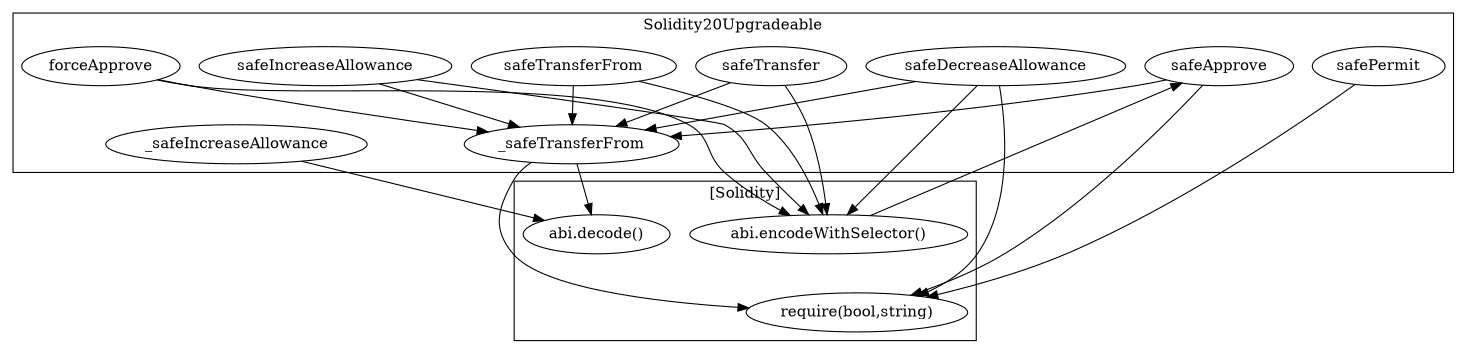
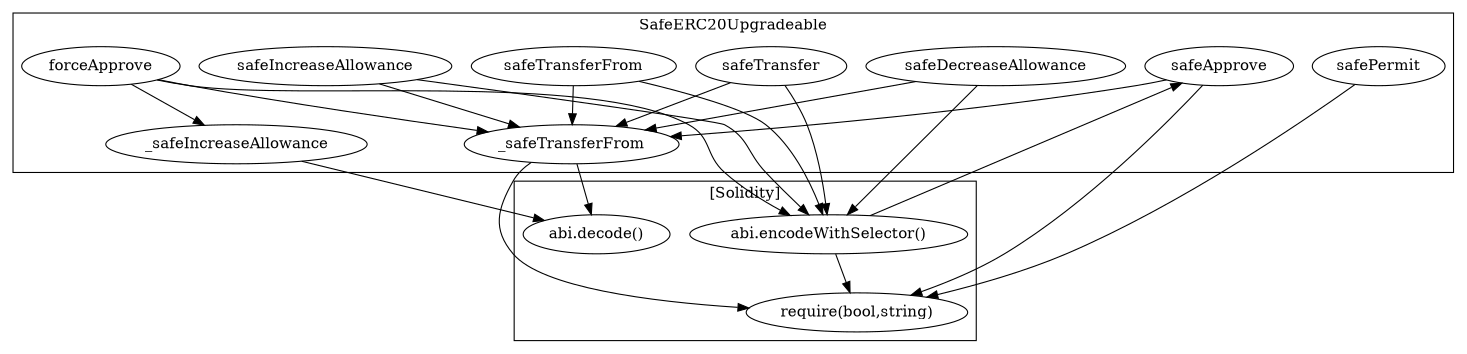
(733, 25) -> (733, 25)
none -> (163, 102)
(999, 203) -> (841, 268)
